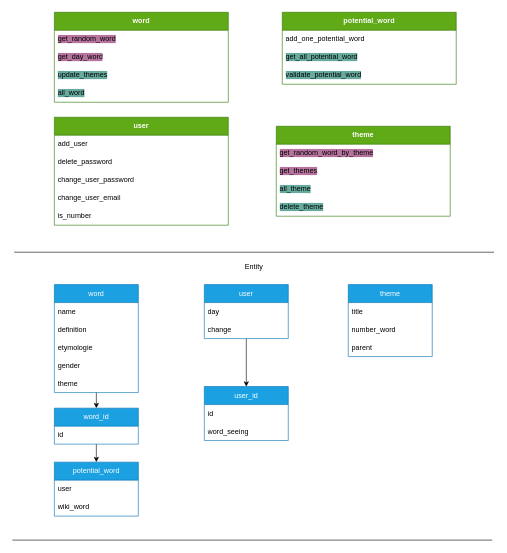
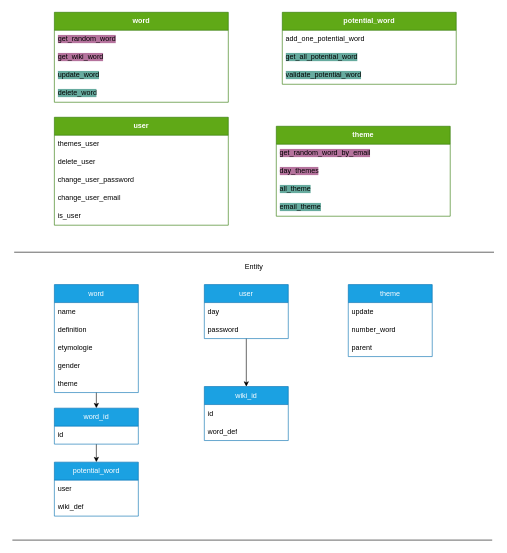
(82, 57) -> (82, 57)
(84, 75) -> (80, 75)
(72, 93) -> (79, 93)
(74, 144) -> (80, 144)
(328, 153) -> (326, 153)
(87, 162) -> (79, 162)
(300, 171) -> (300, 171)
(303, 207) -> (300, 207)
(75, 216) -> (71, 216)
(360, 312) -> (364, 312)
(220, 330) -> (224, 330)
(246, 396) -> (246, 396)
(229, 432) -> (224, 432)
(74, 507) -> (72, 507)
